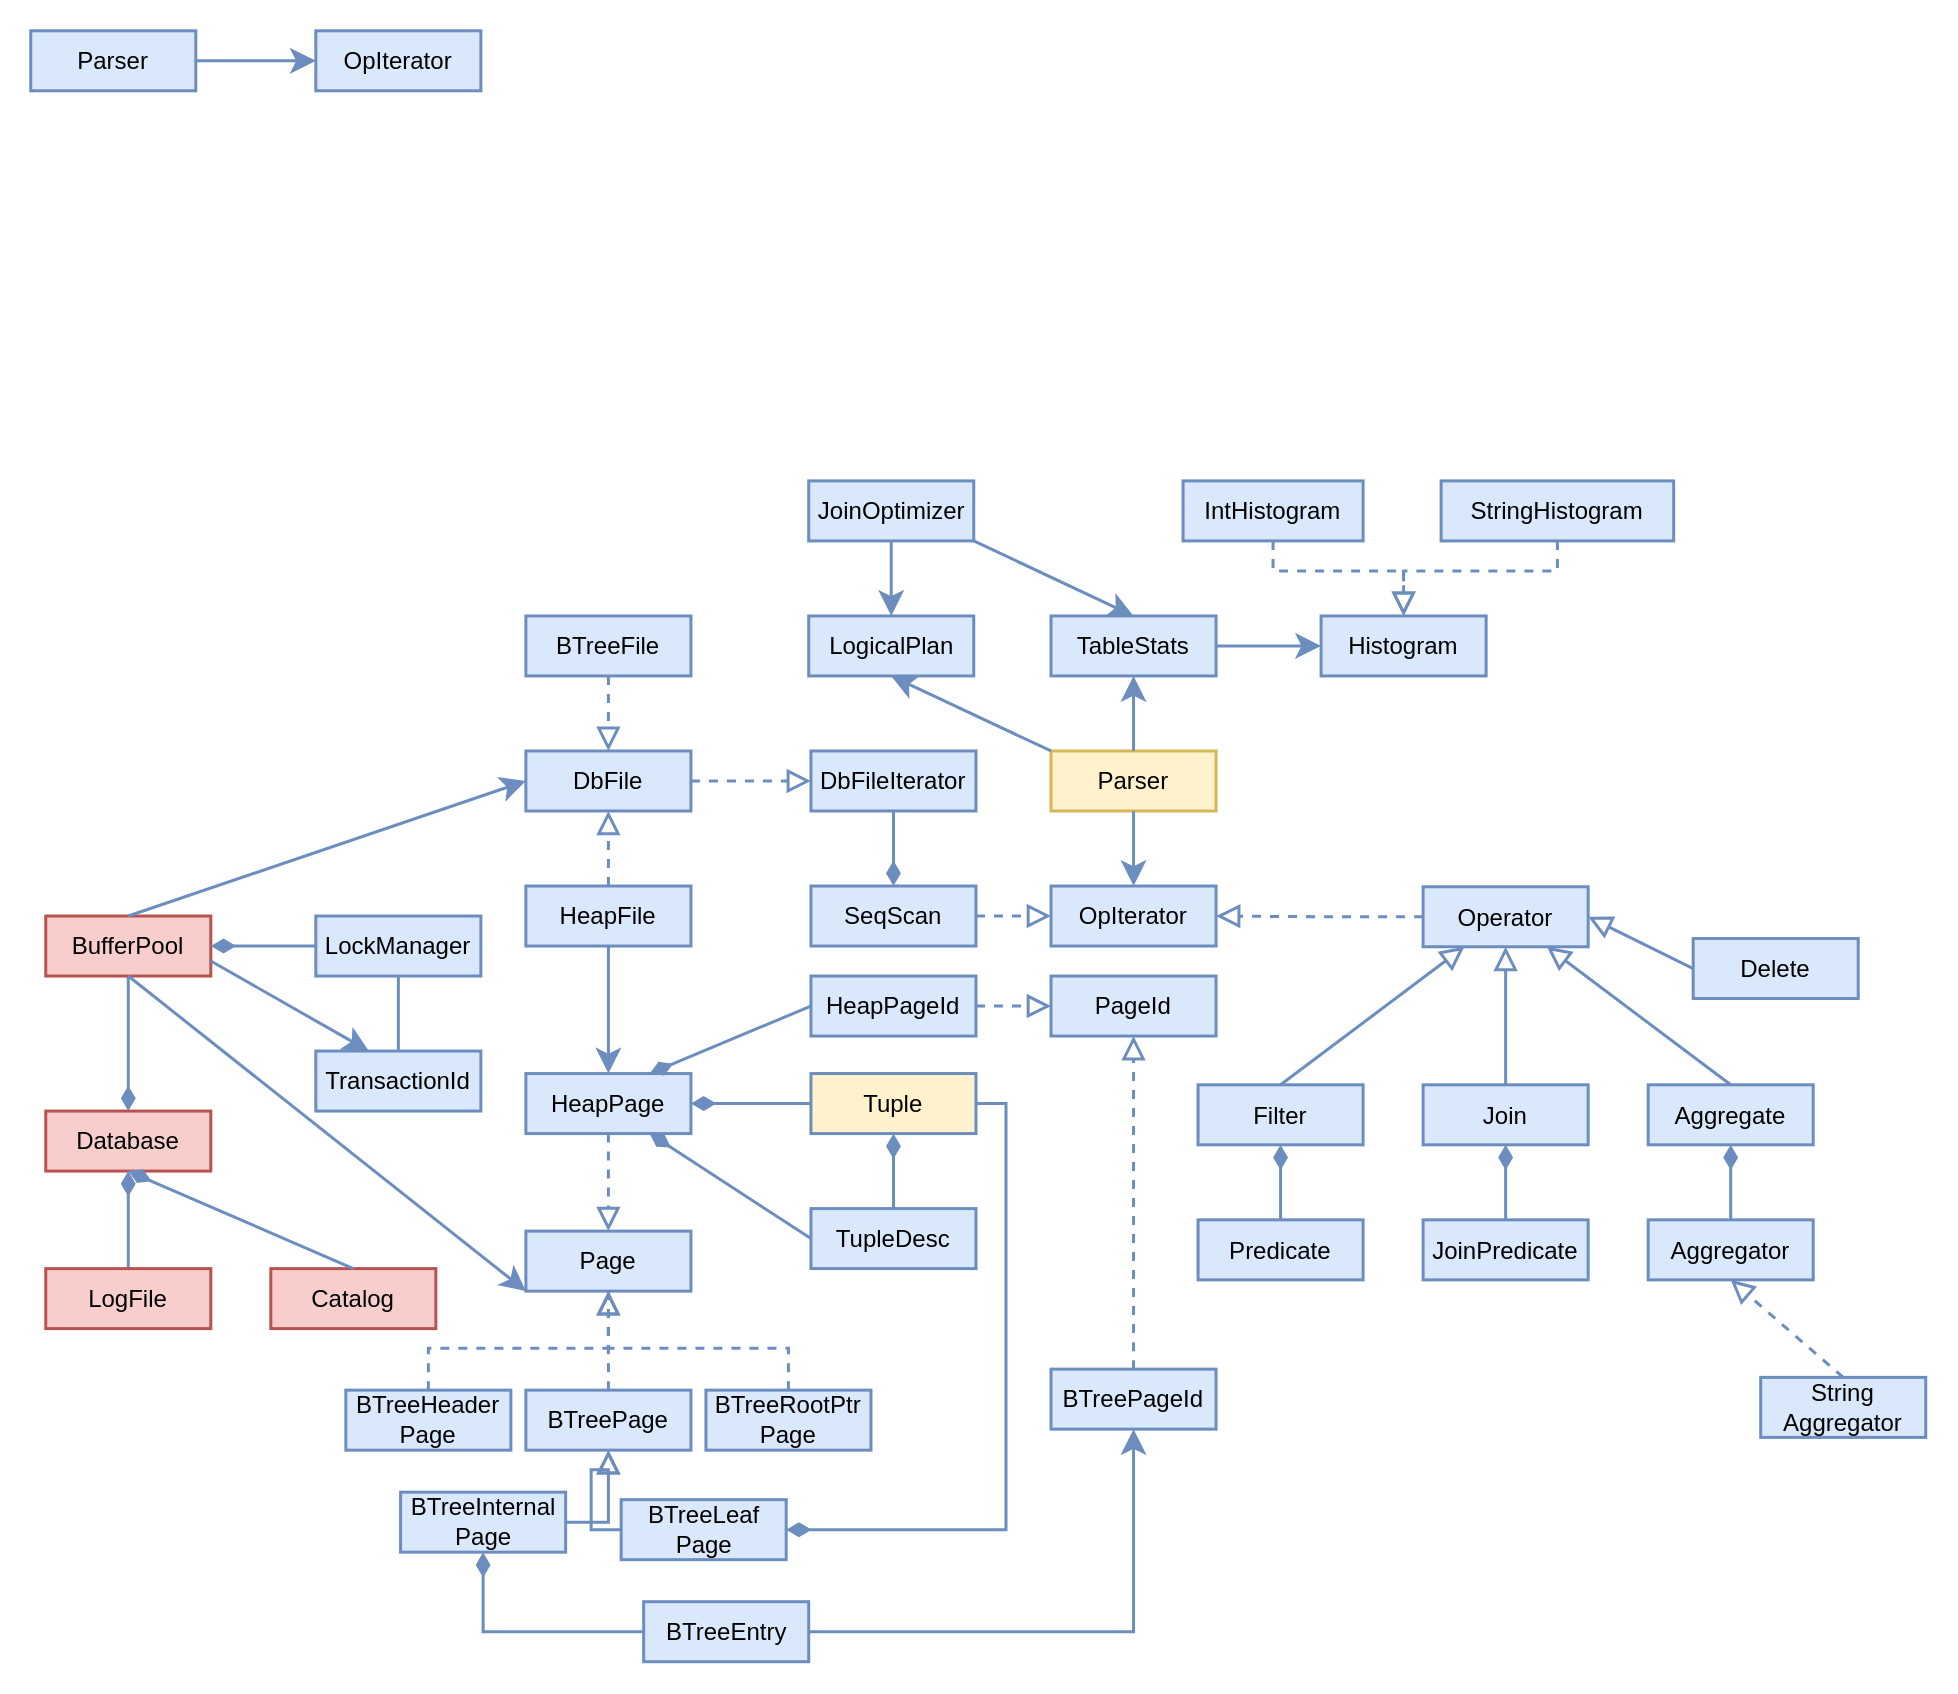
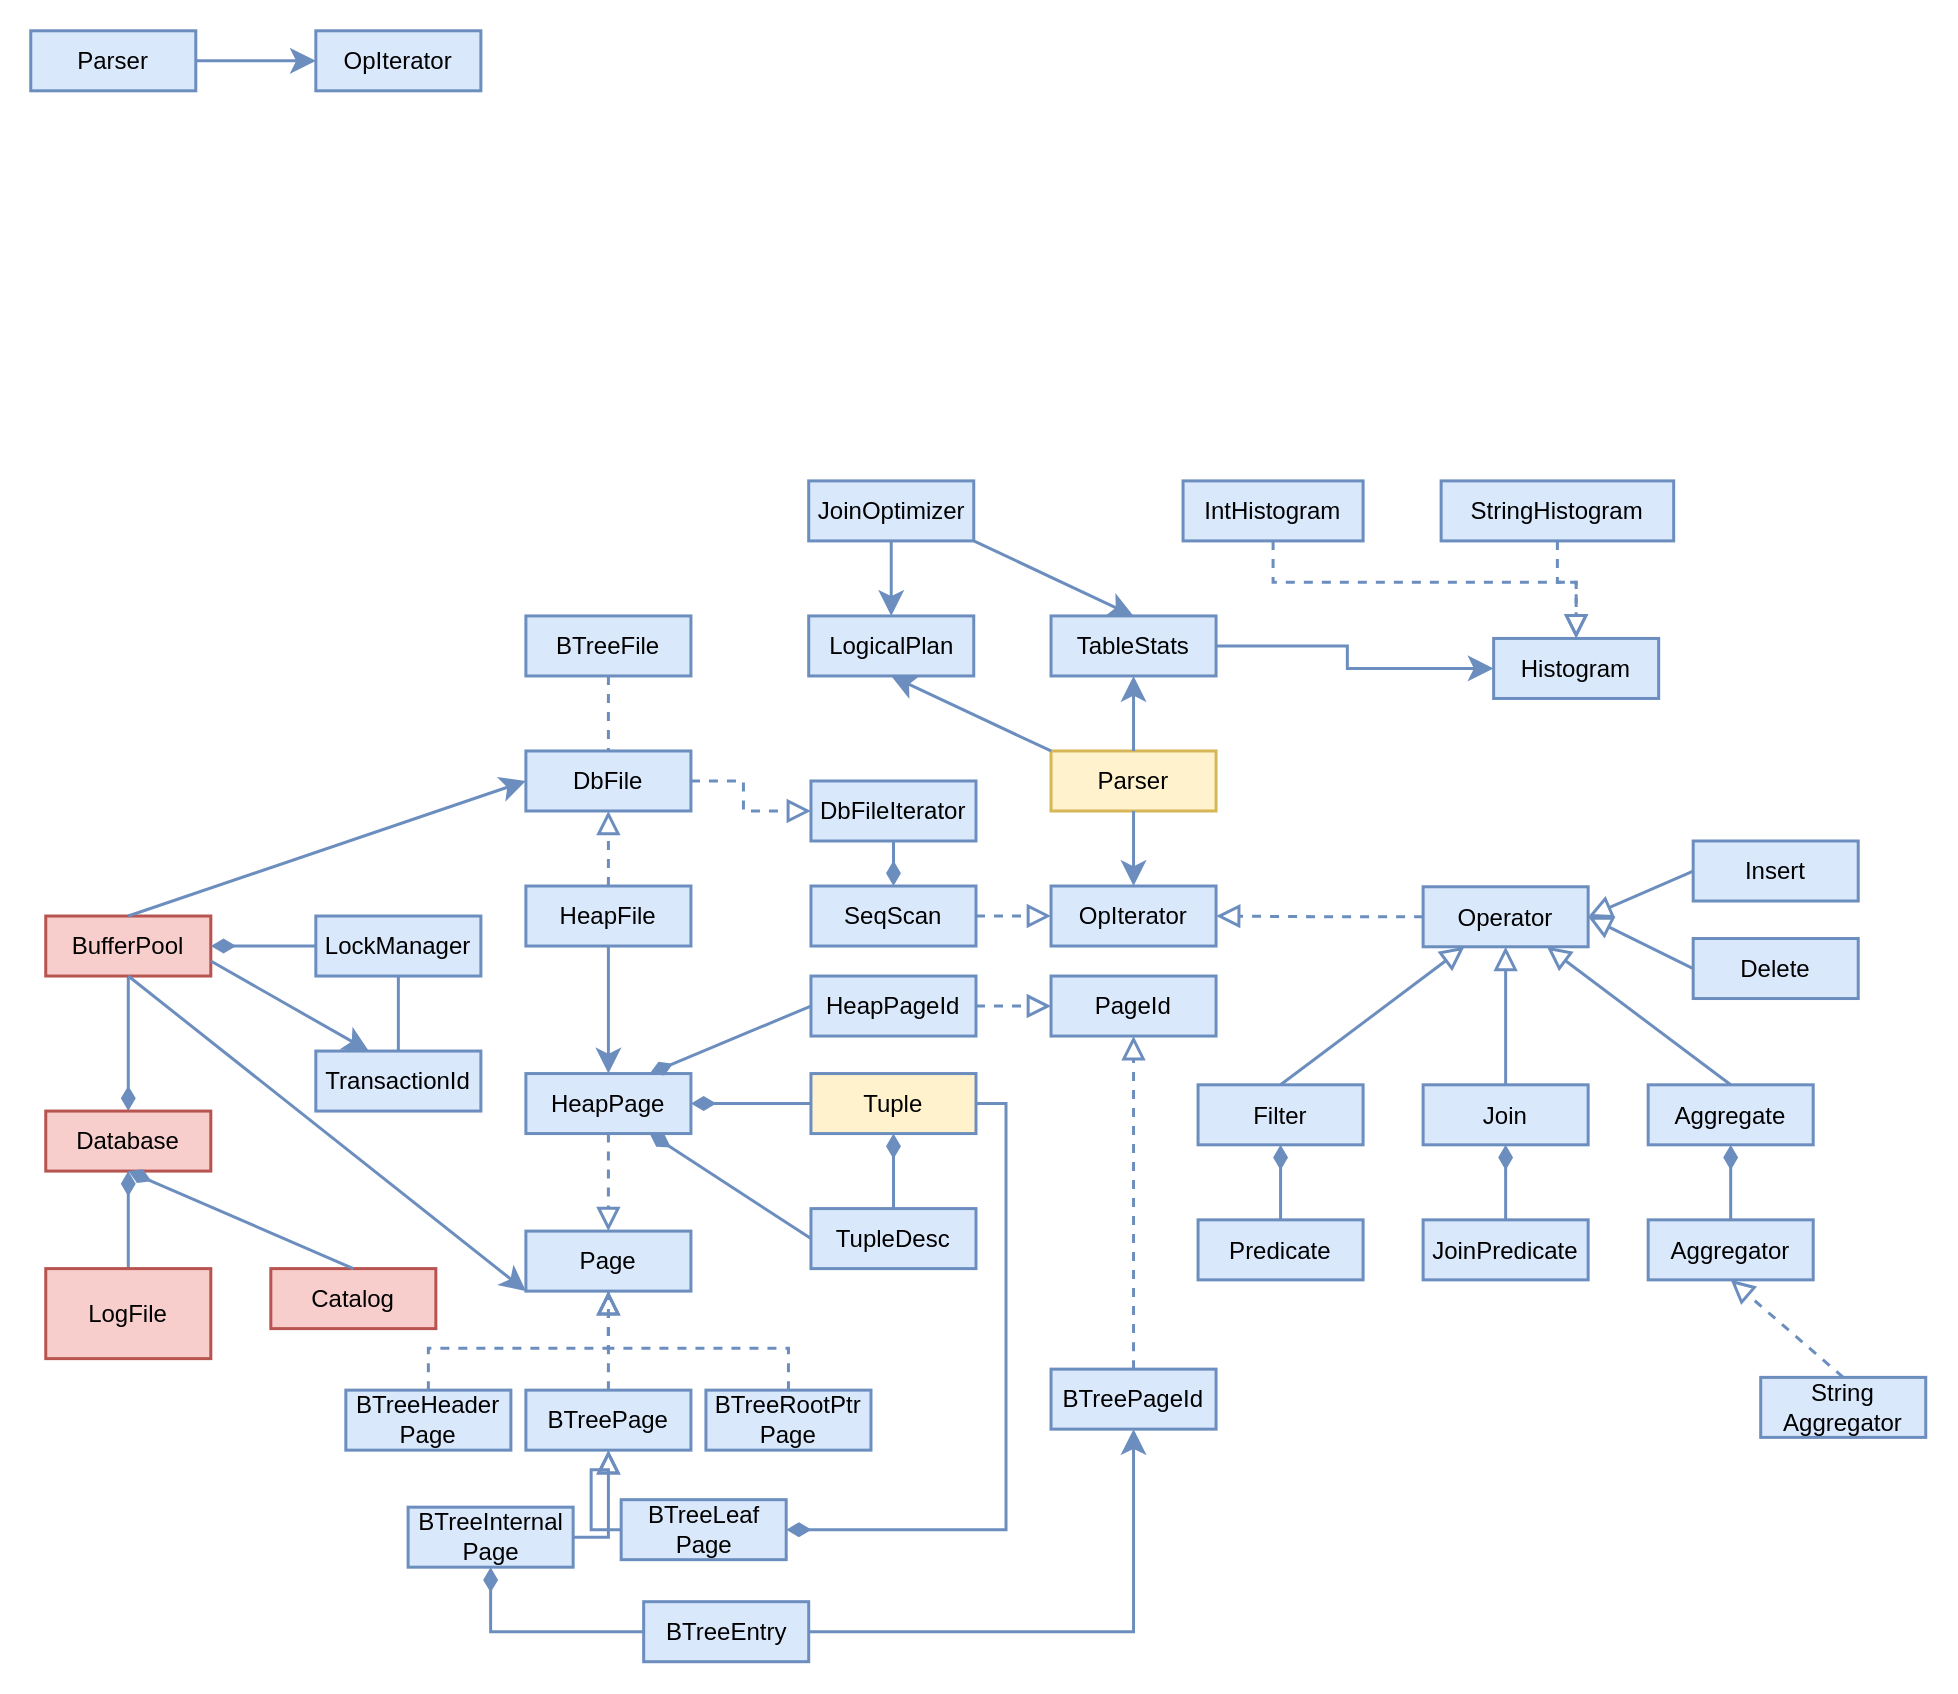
(1403, 646) -> (1576, 668)
(608, 726) -> (608, 736)
(893, 781) -> (893, 811)
none -> (1775, 871)
none -> (1651, 889)
(128, 1298) -> (128, 1313)
(483, 1522) -> (491, 1537)
